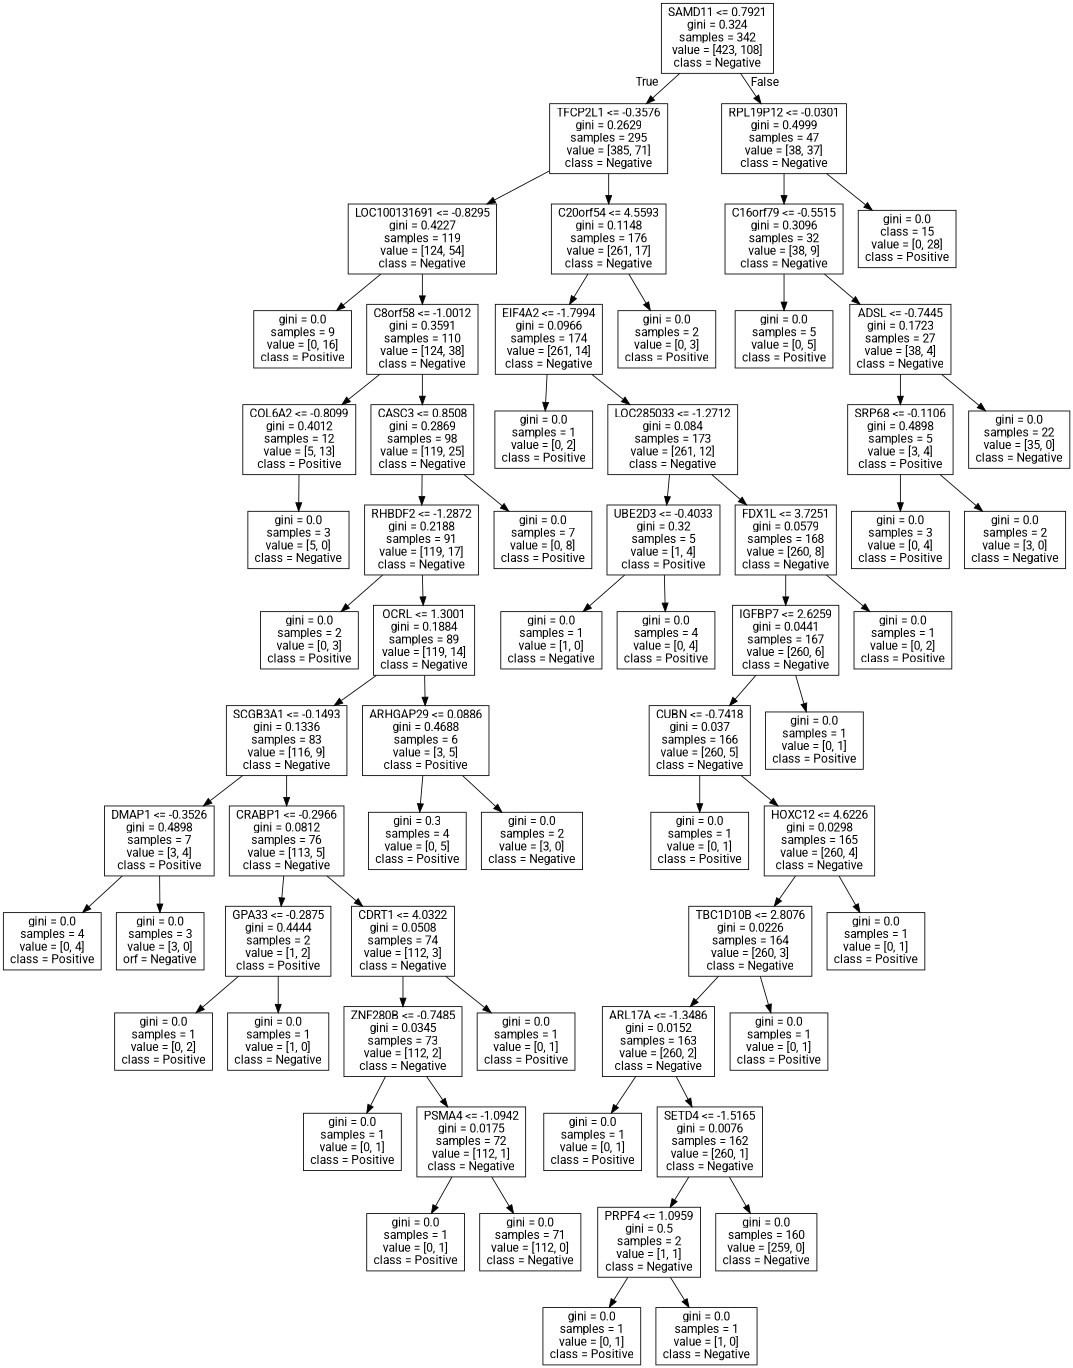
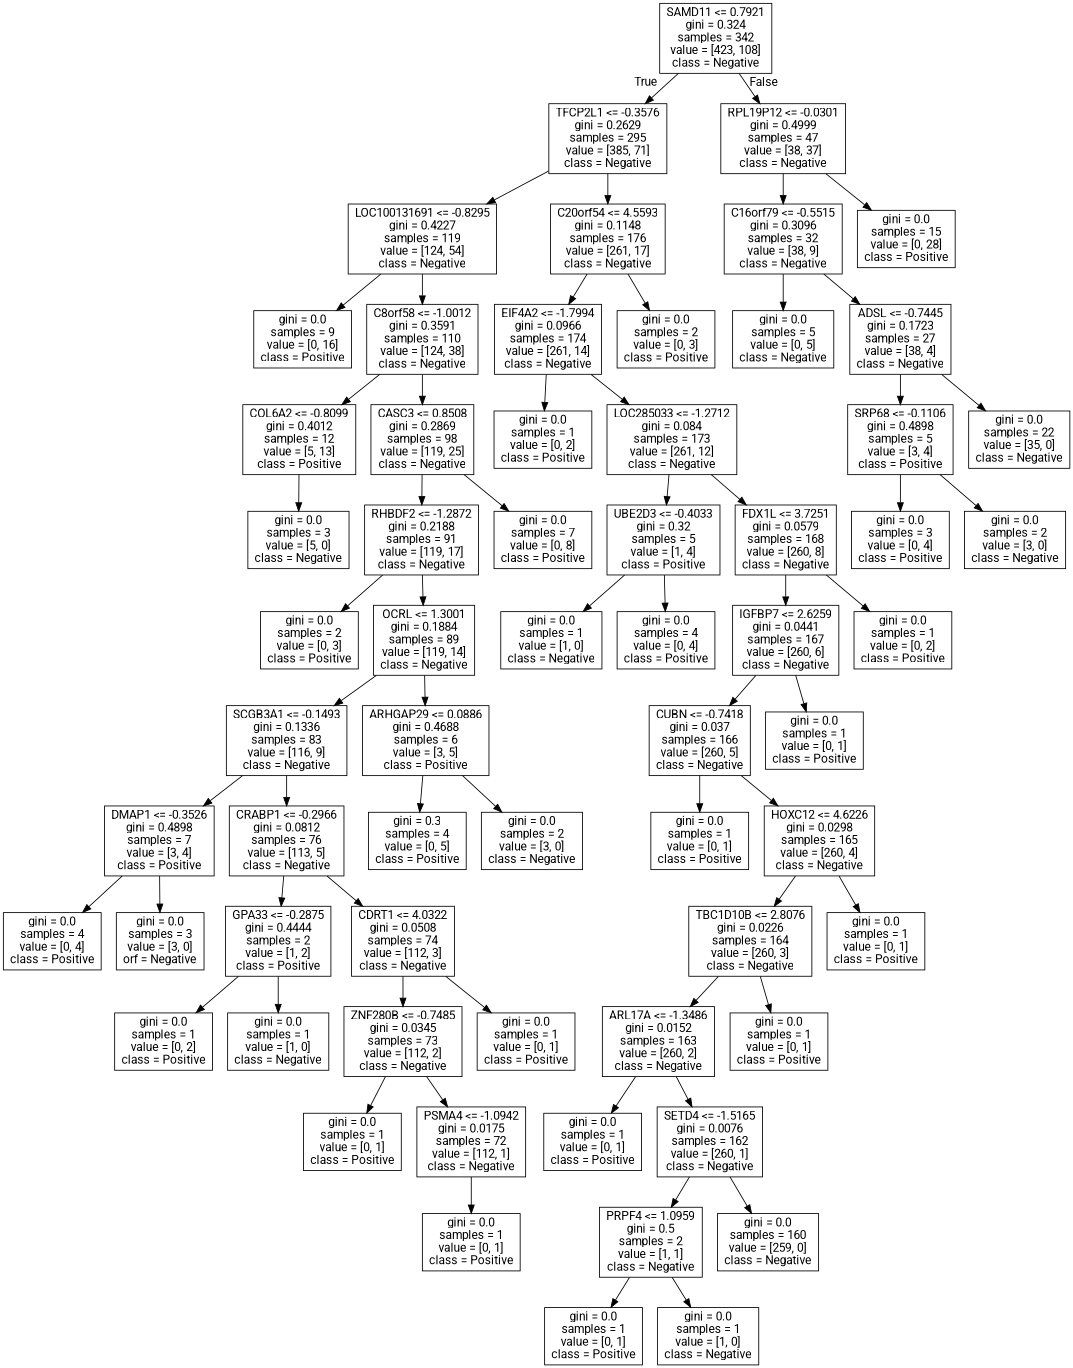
(907, 239) -> (906, 239)
(784, 339) -> (783, 339)
(530, 1242) -> none
